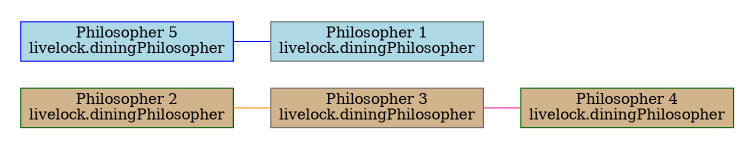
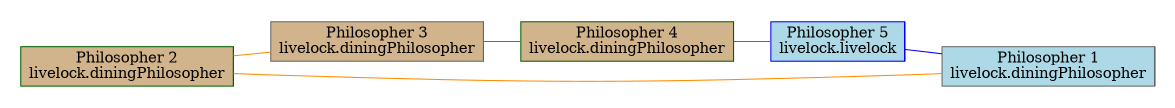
none -> (752, 42)
(127, 49) -> (838, 49)
none -> (588, 81)
